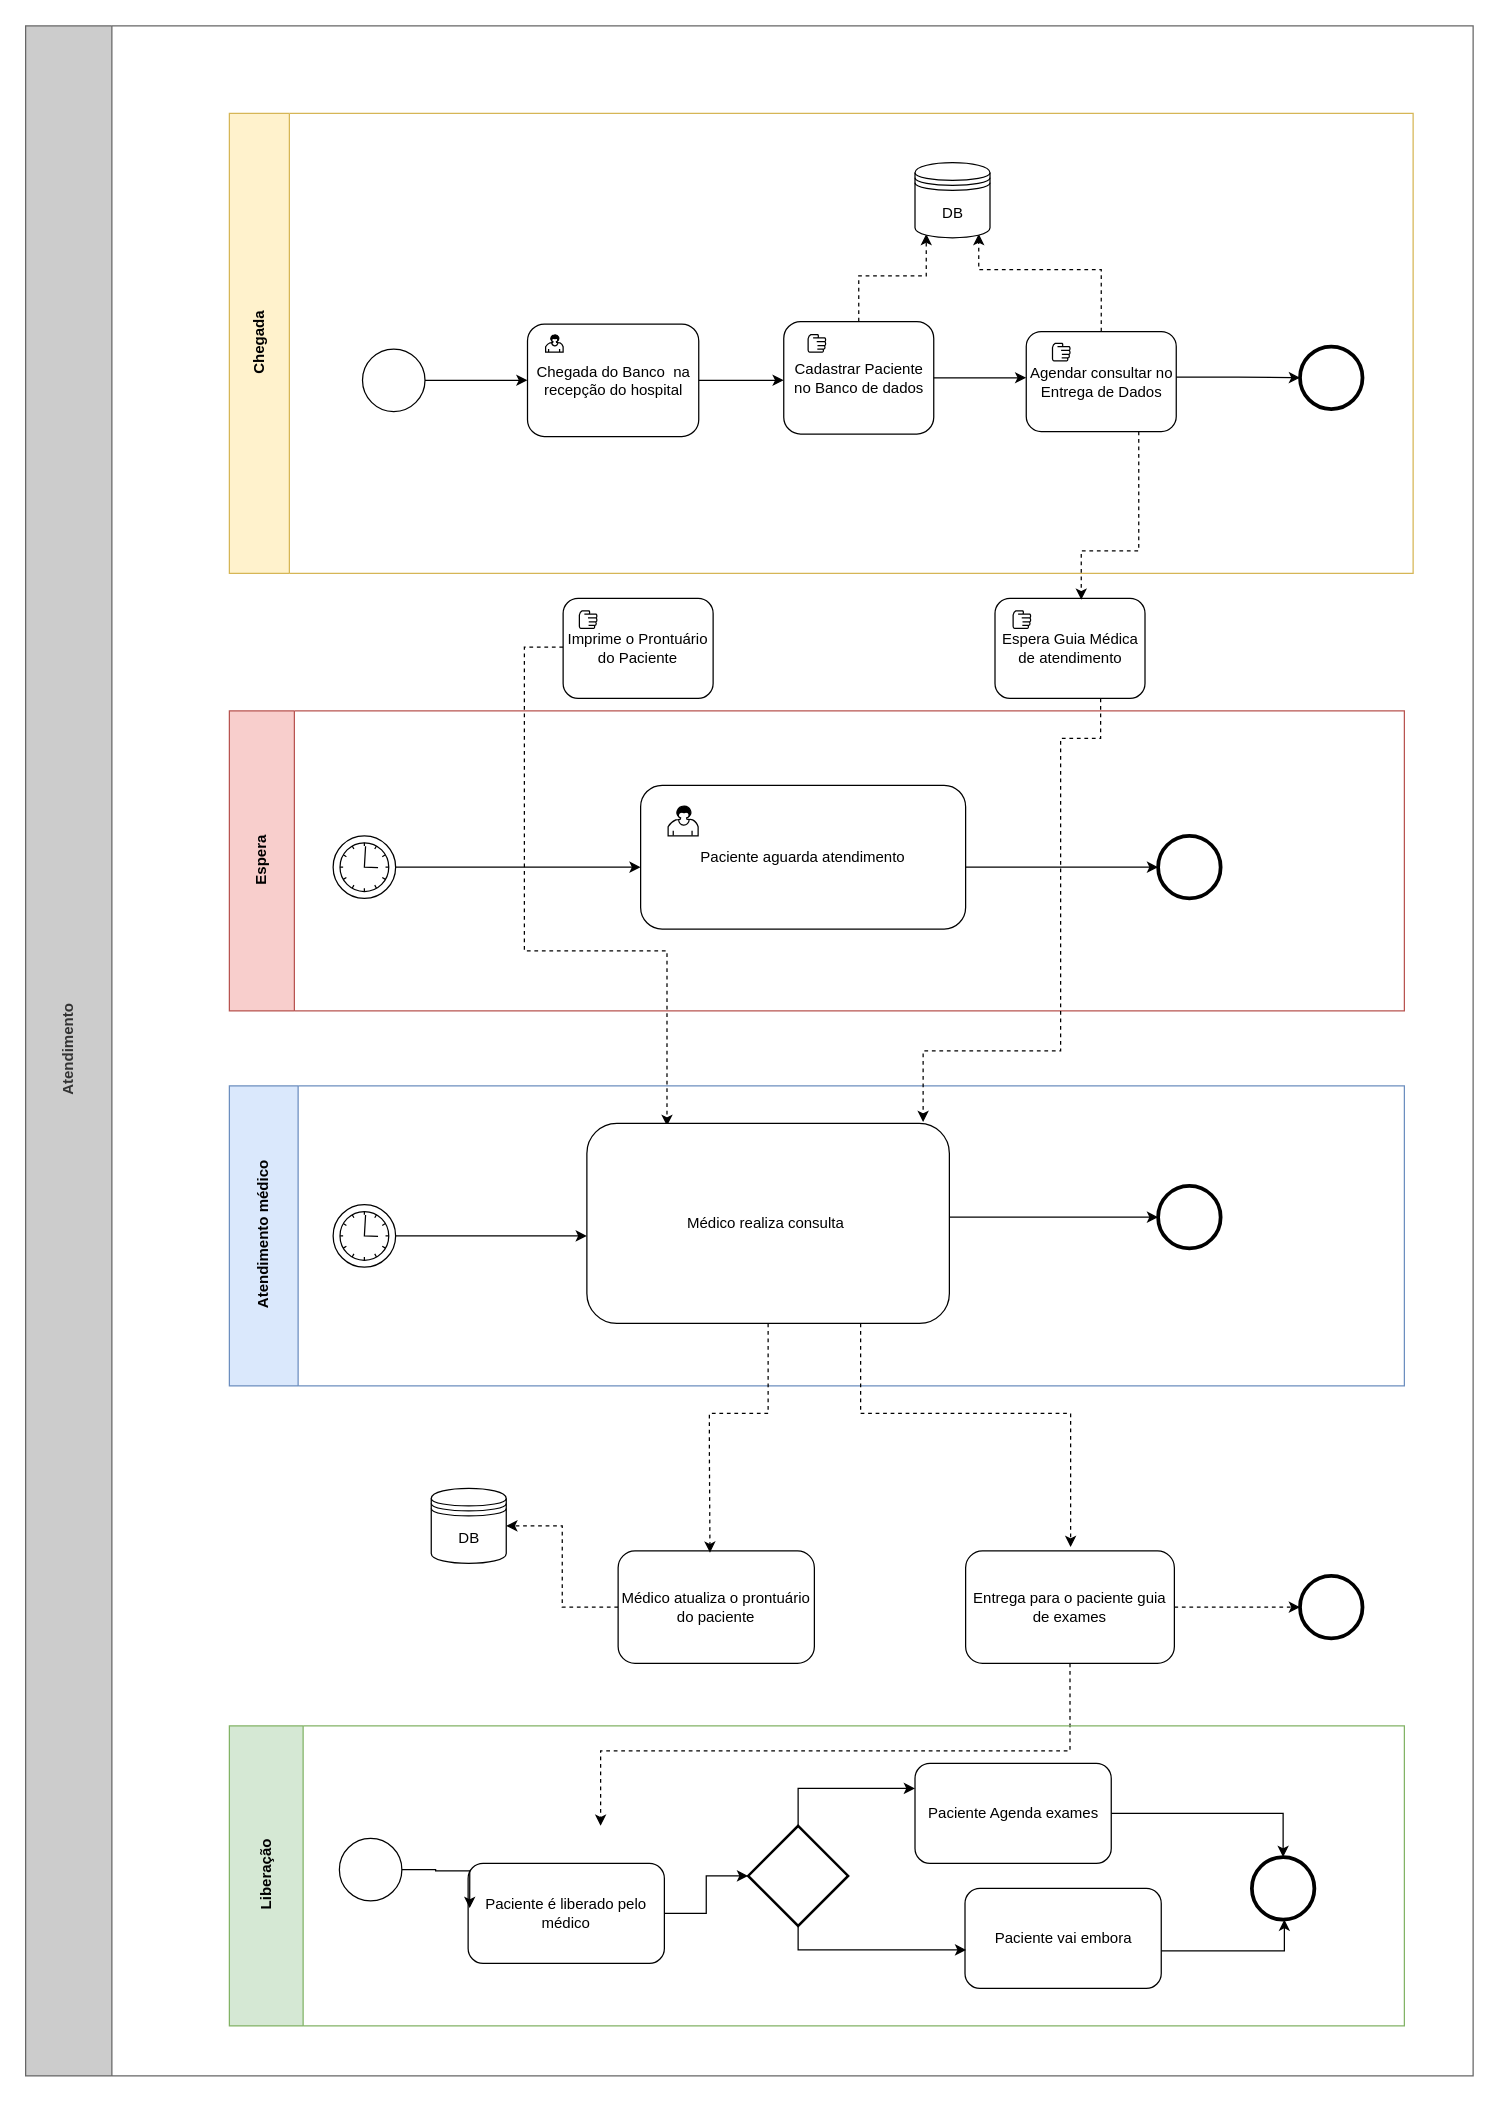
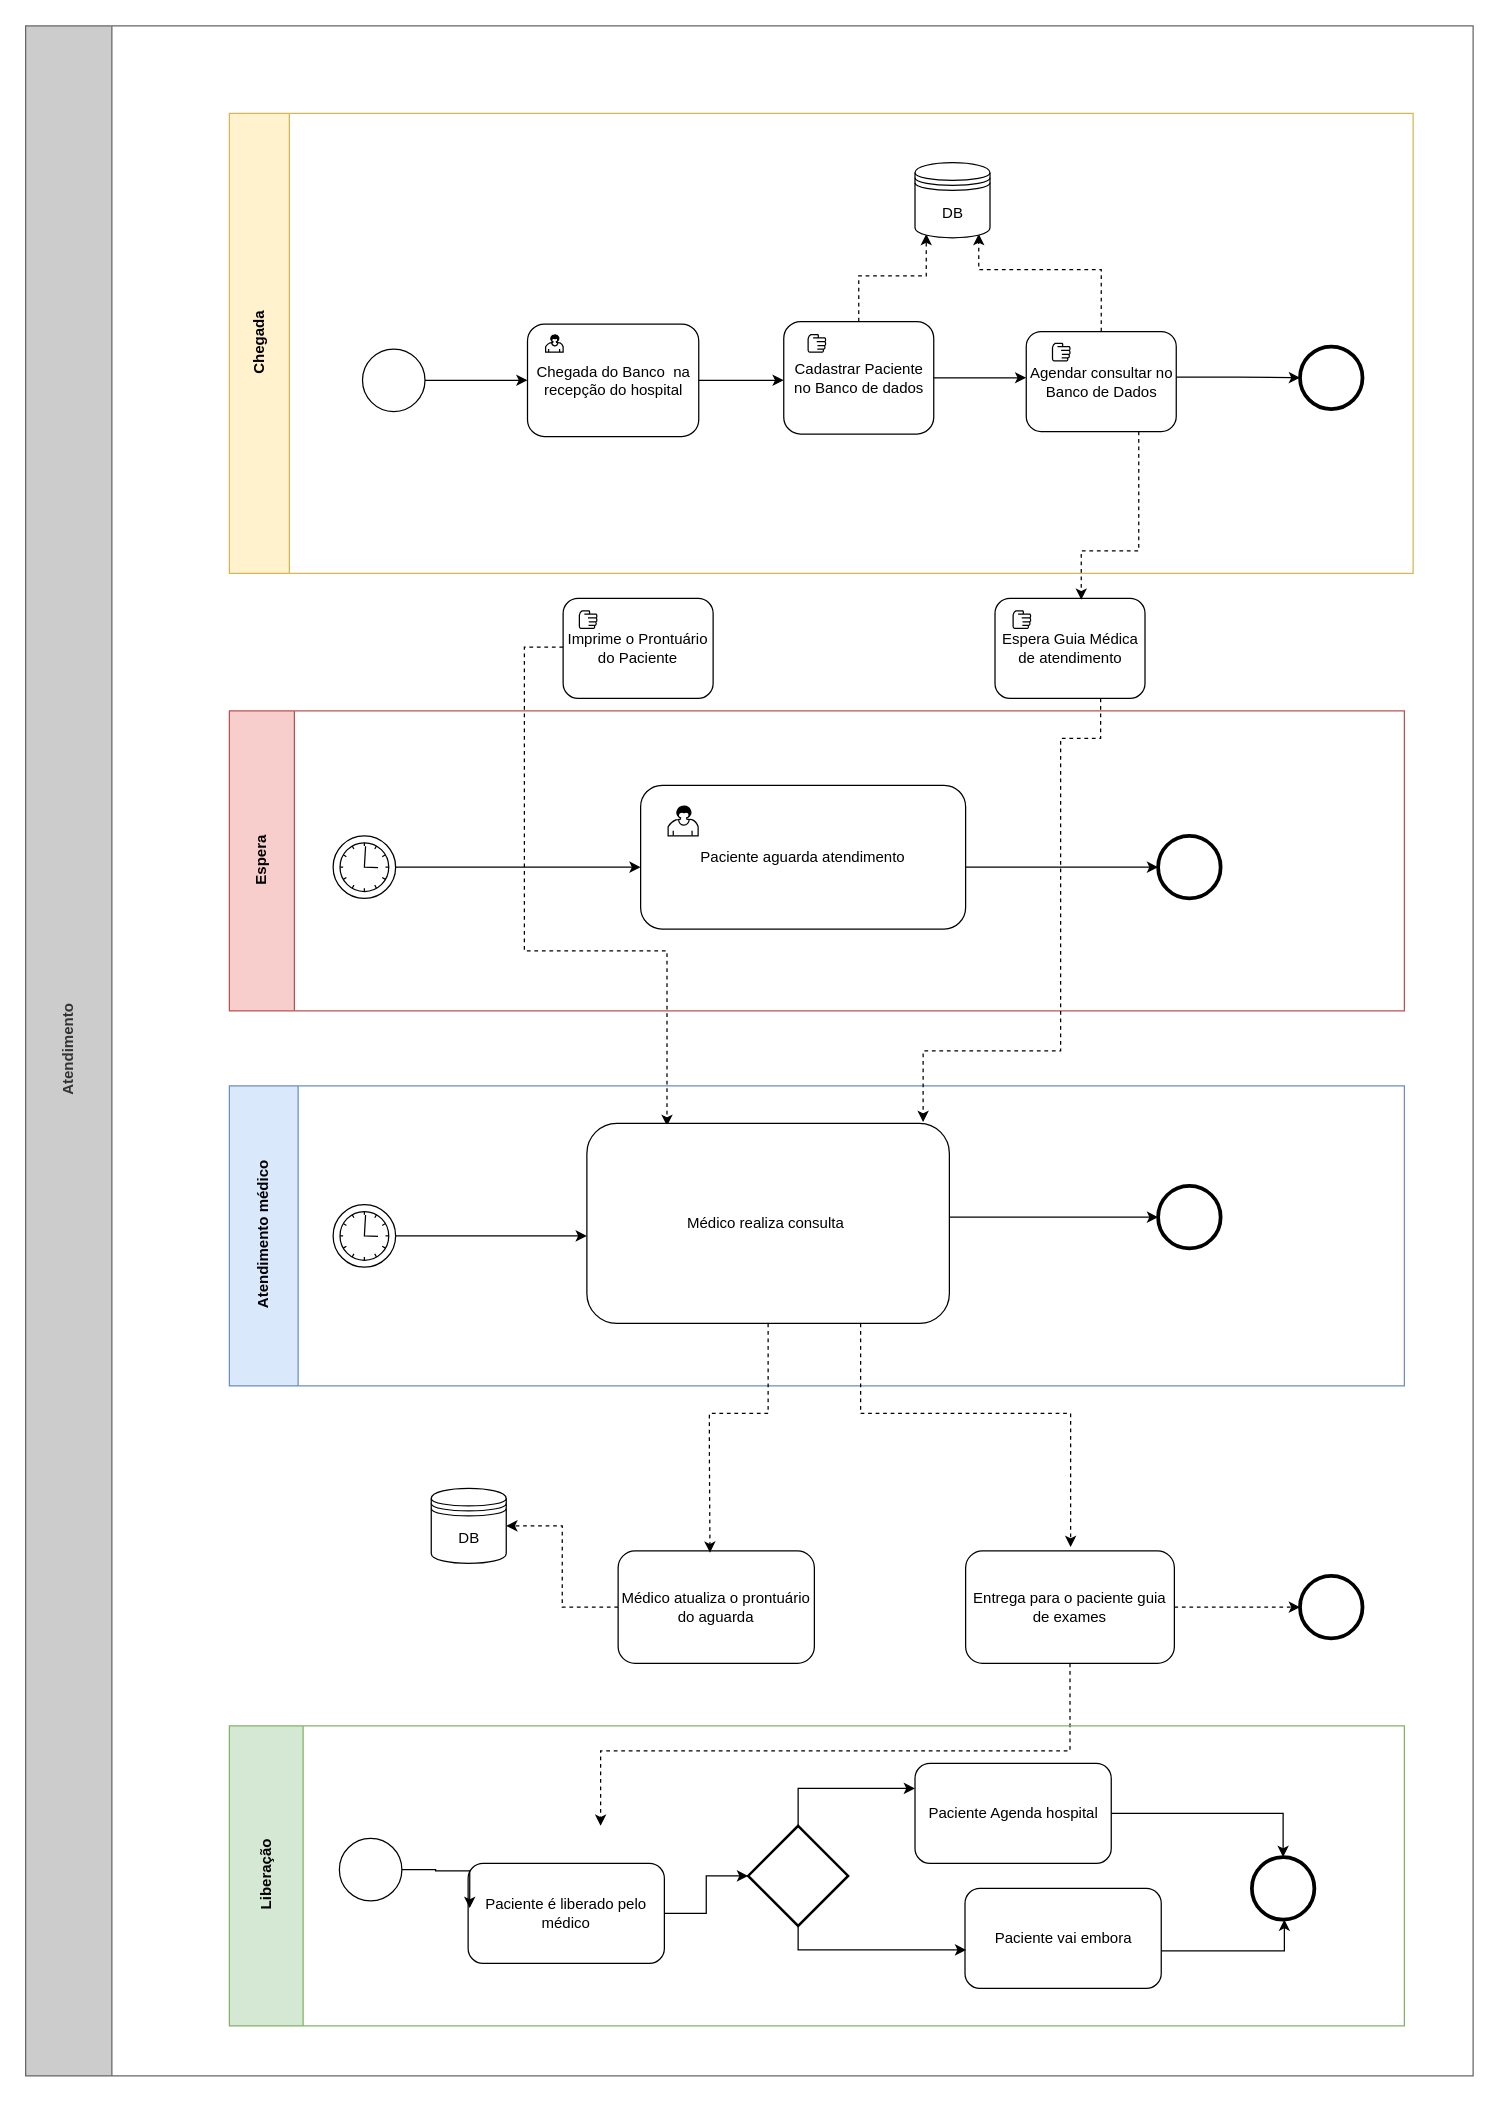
(1102, 382) -> (1102, 382)
(716, 1607) -> (716, 1607)
(1014, 1813) -> (1014, 1813)
